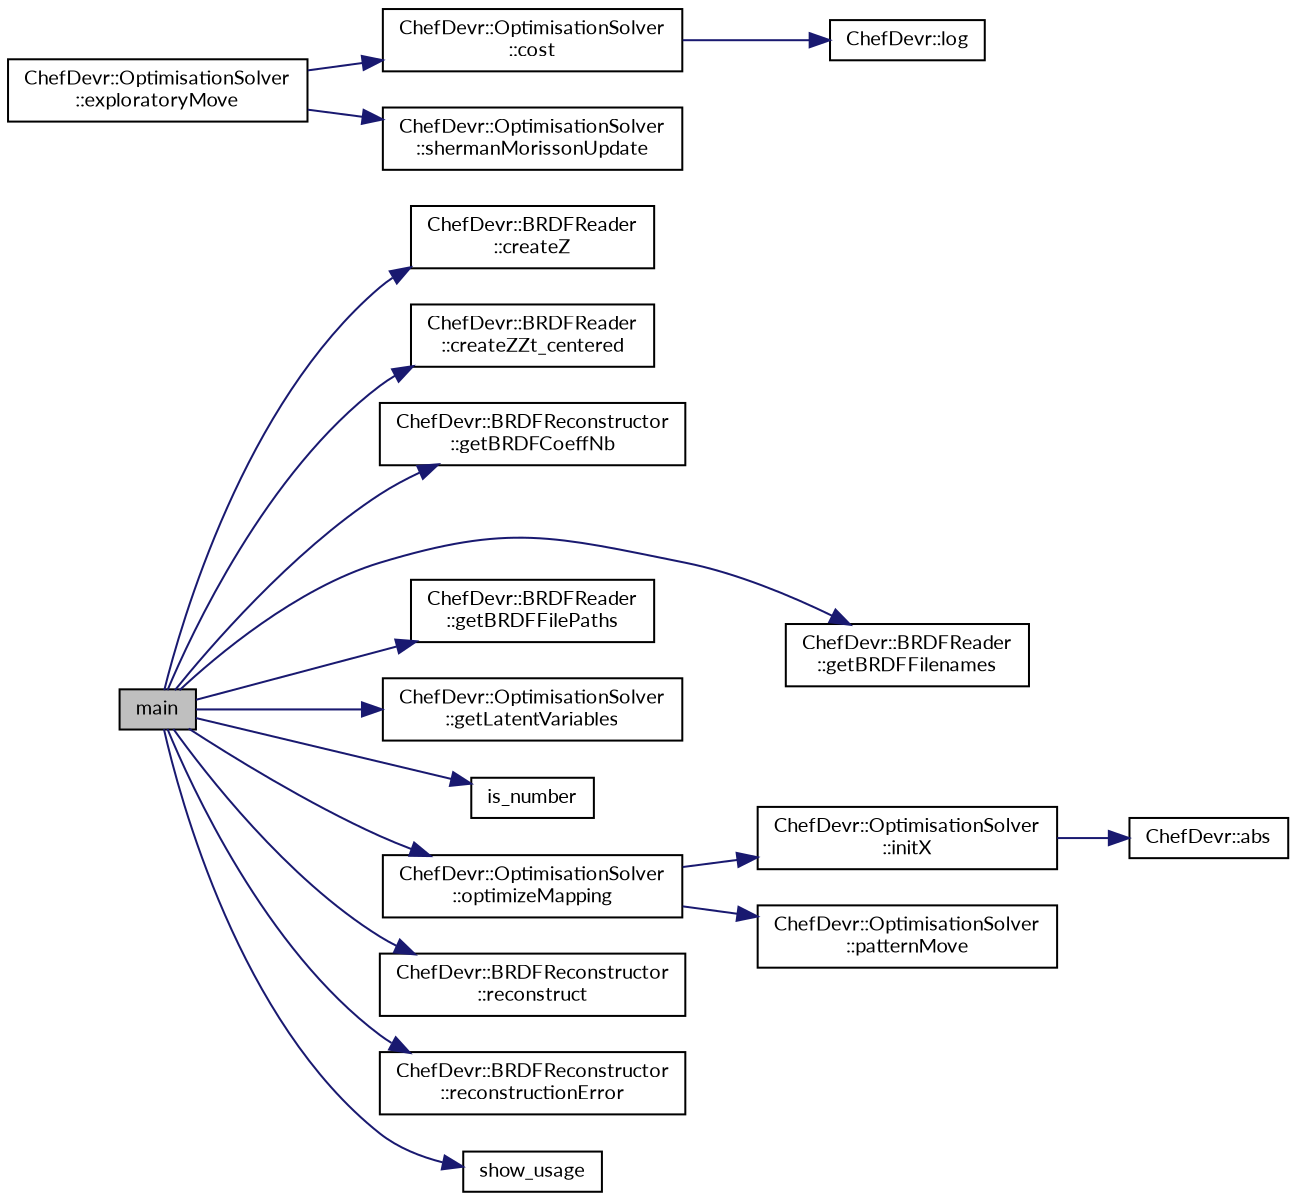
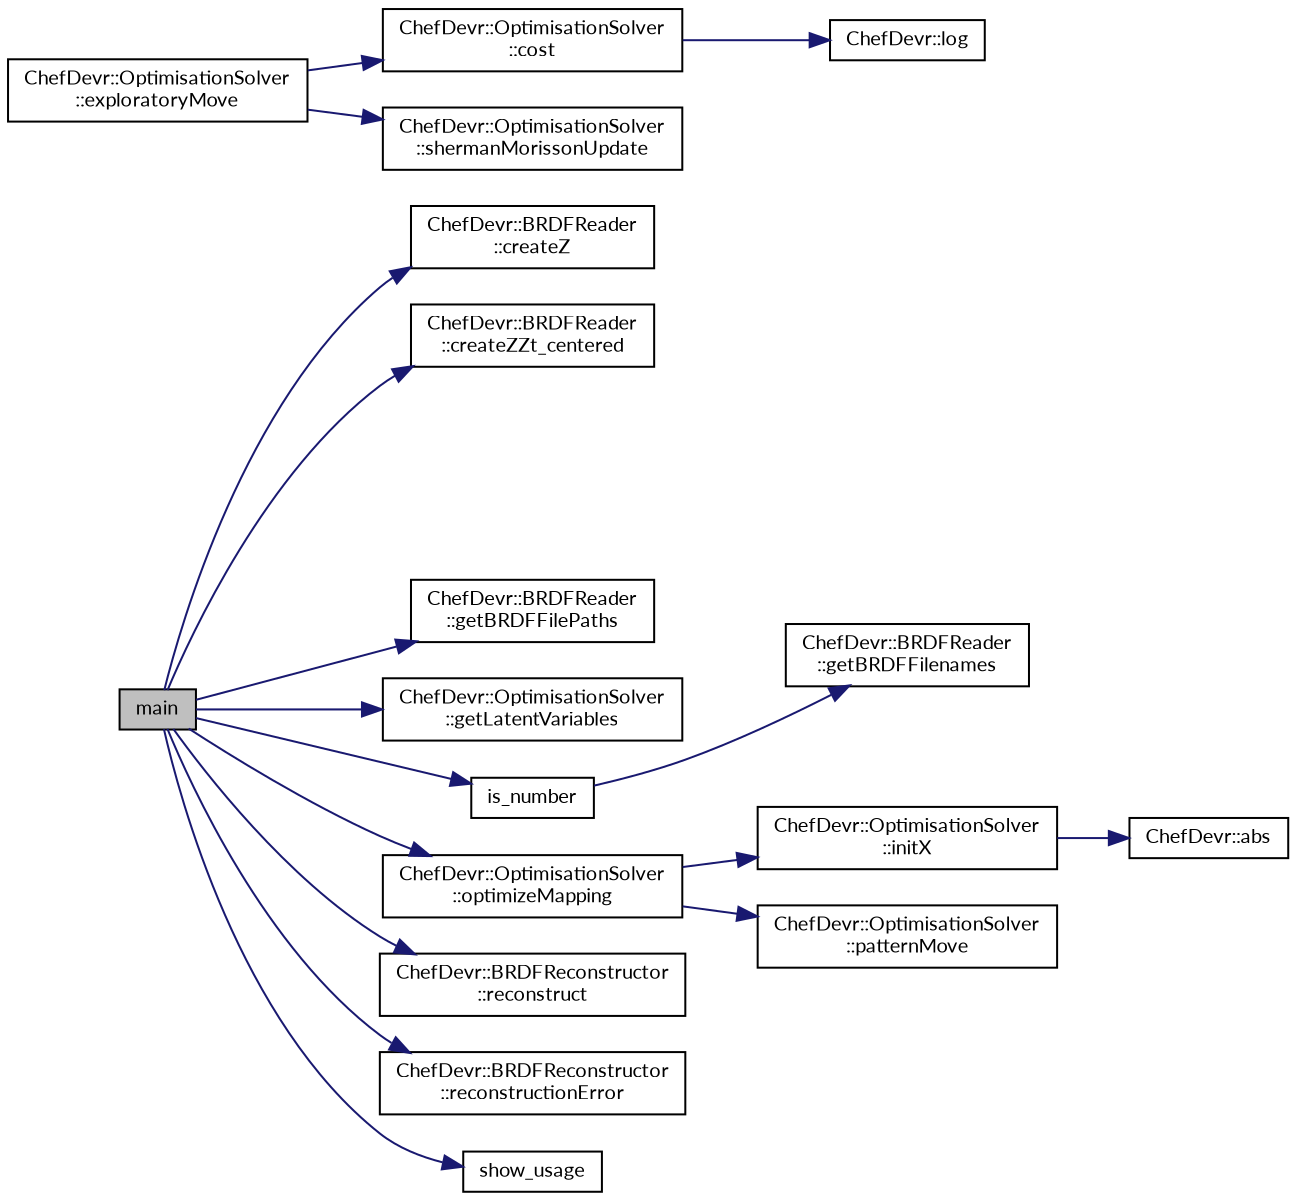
(533, 434) -> none
(491, 539) -> (716, 748)
